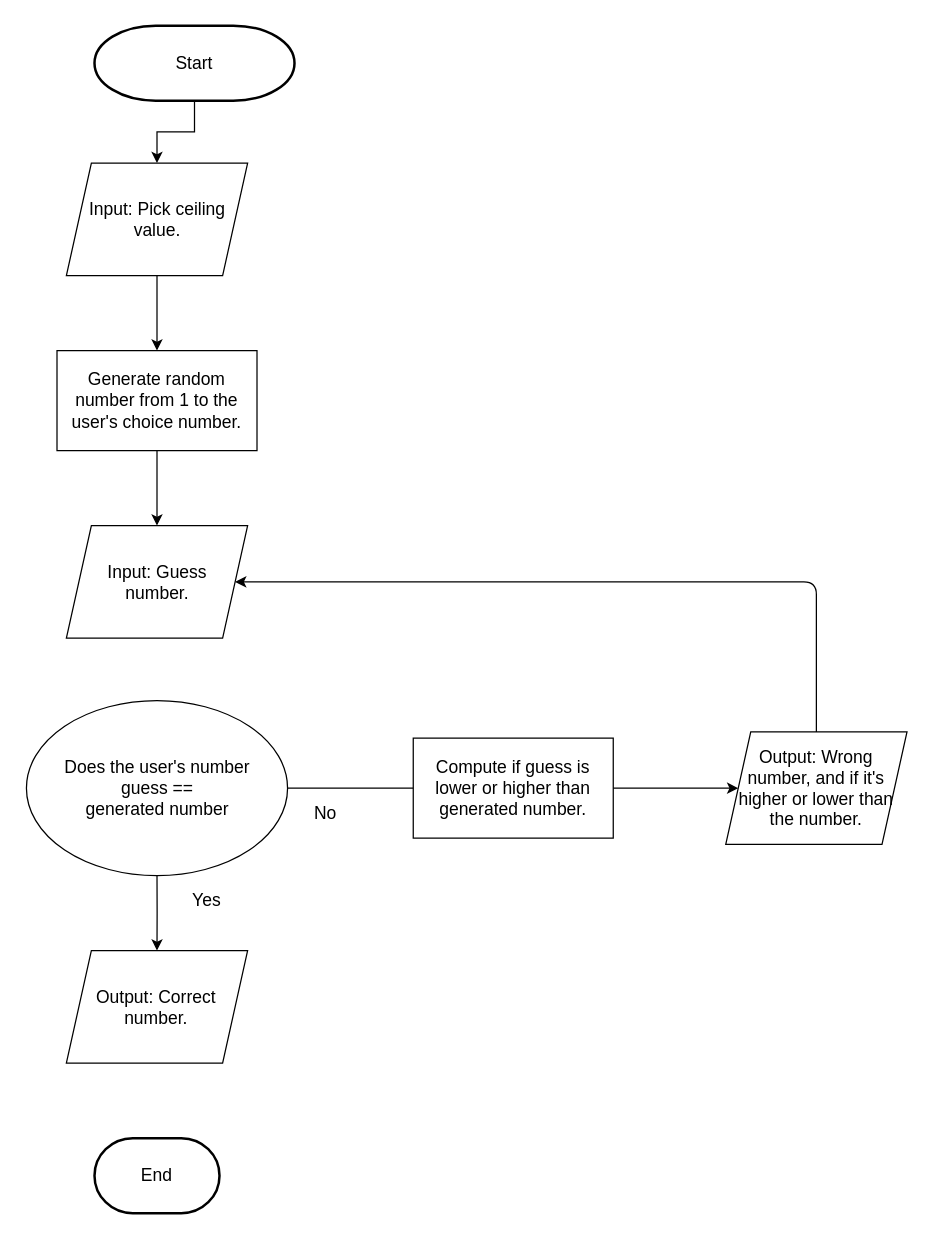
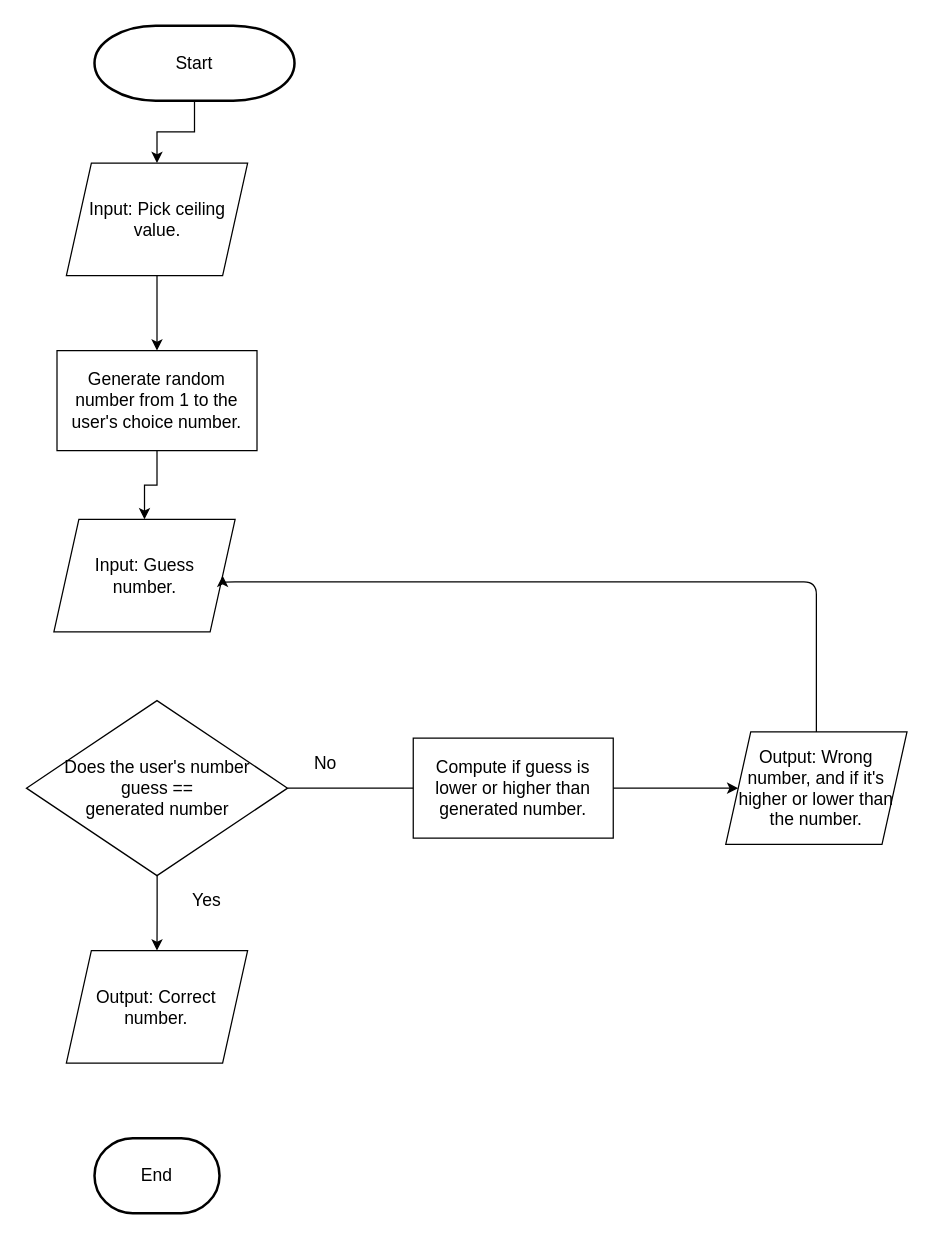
(157, 582) -> (144, 576)
(157, 788) -> (157, 788)
(326, 813) -> (326, 763)
